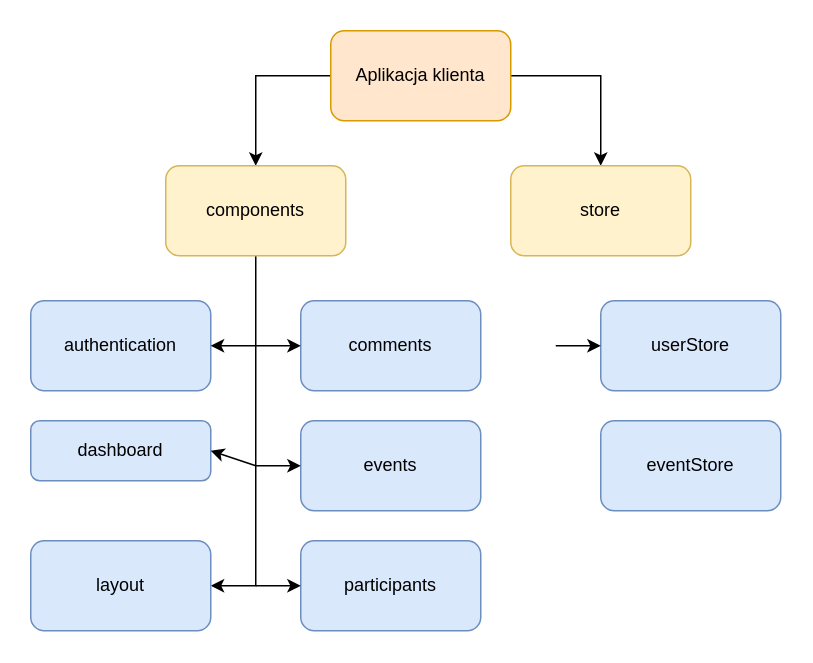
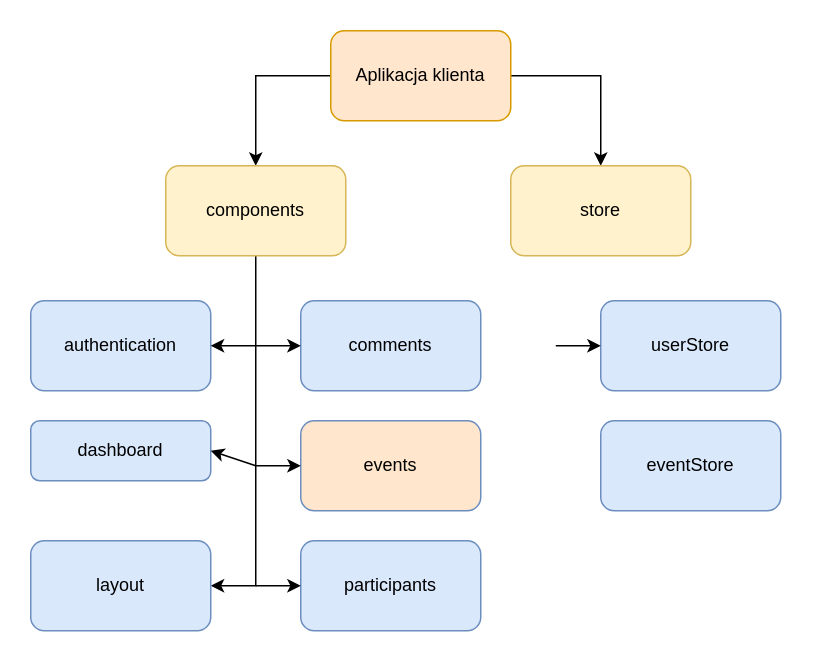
(391, 466) -> (391, 466)
